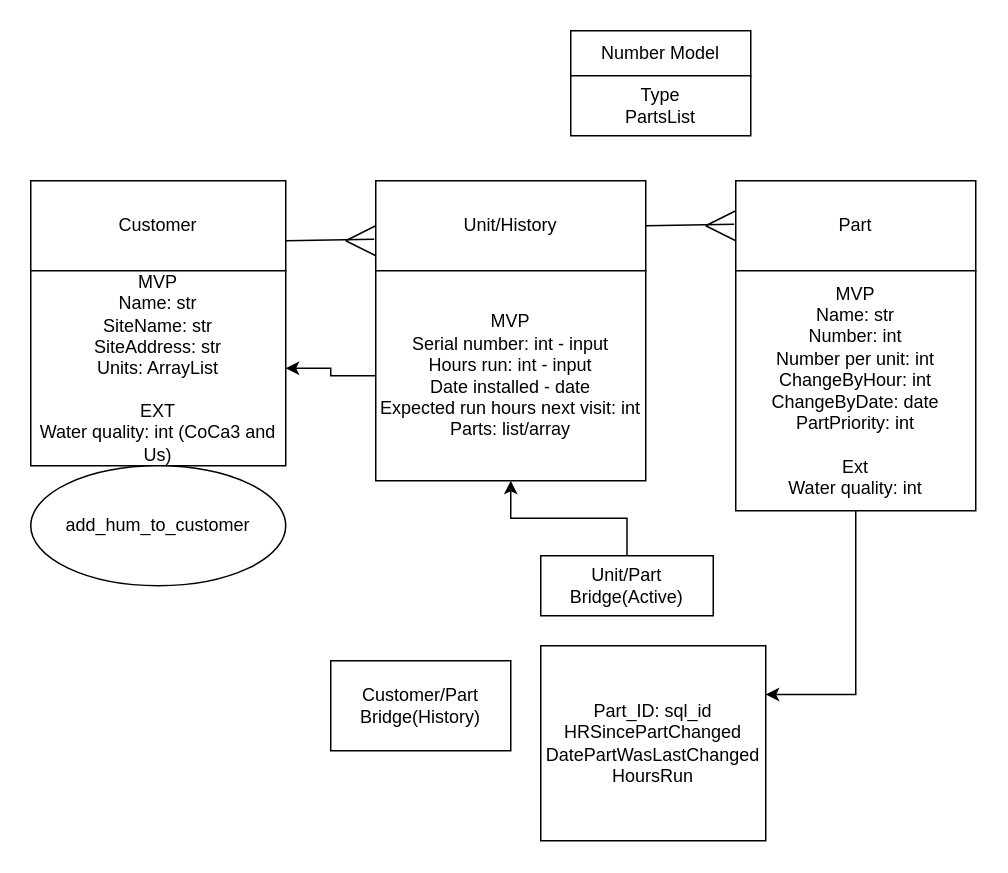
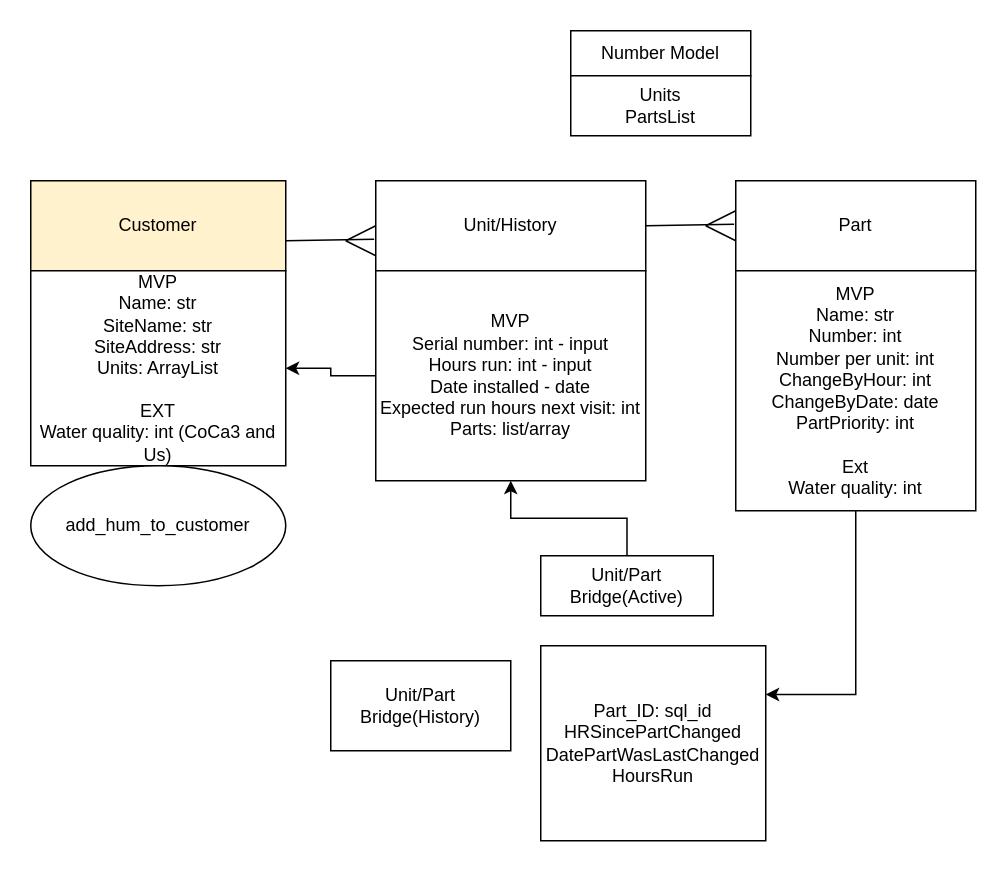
(661, 106) -> (661, 106)
(158, 226) -> (158, 226)
(421, 706) -> (421, 706)
